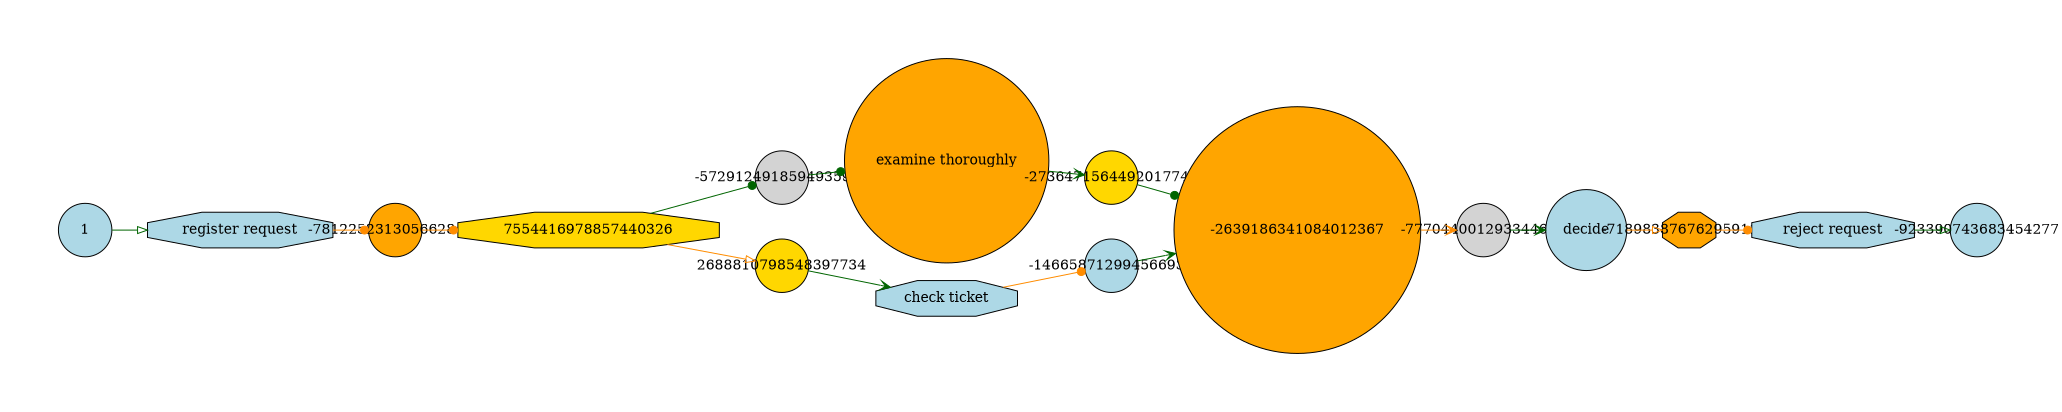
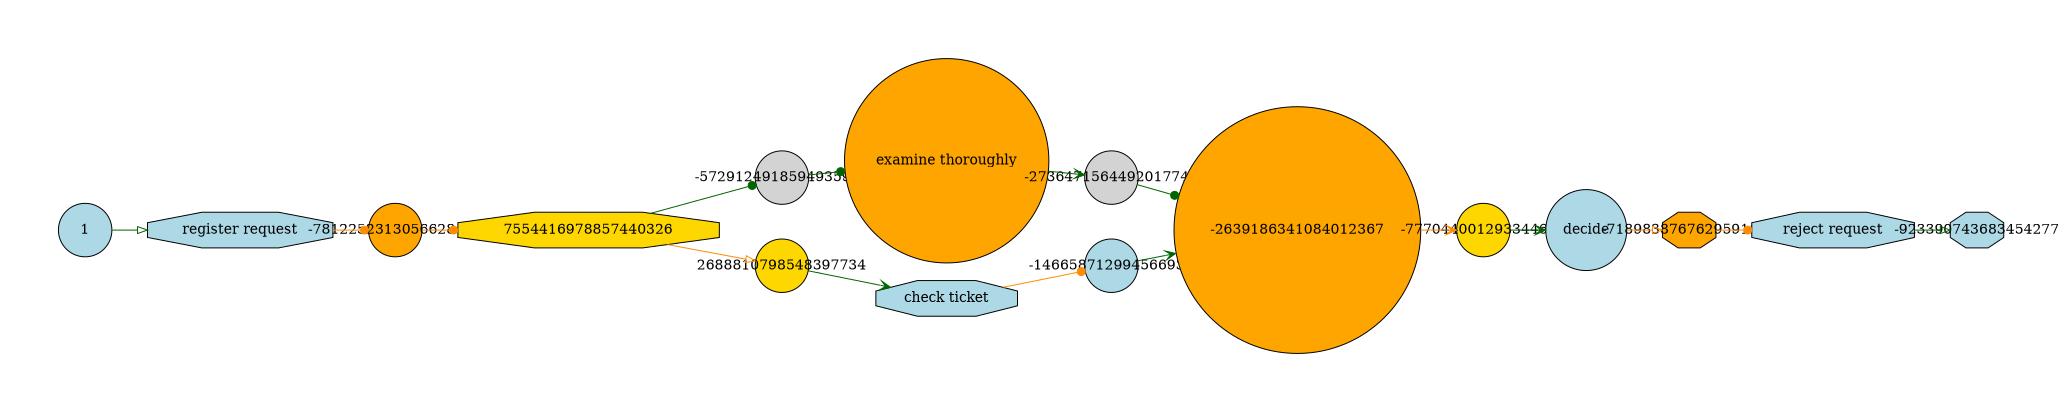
(1111, 178) -> (1111, 178)
(1483, 230) -> (1483, 230)
(1977, 230) -> (1977, 230)
